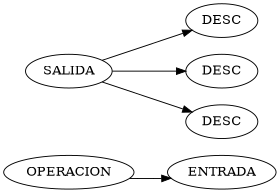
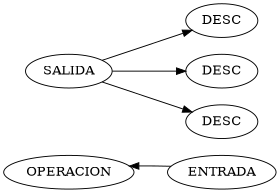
(146, 179) -> (155, 166)
